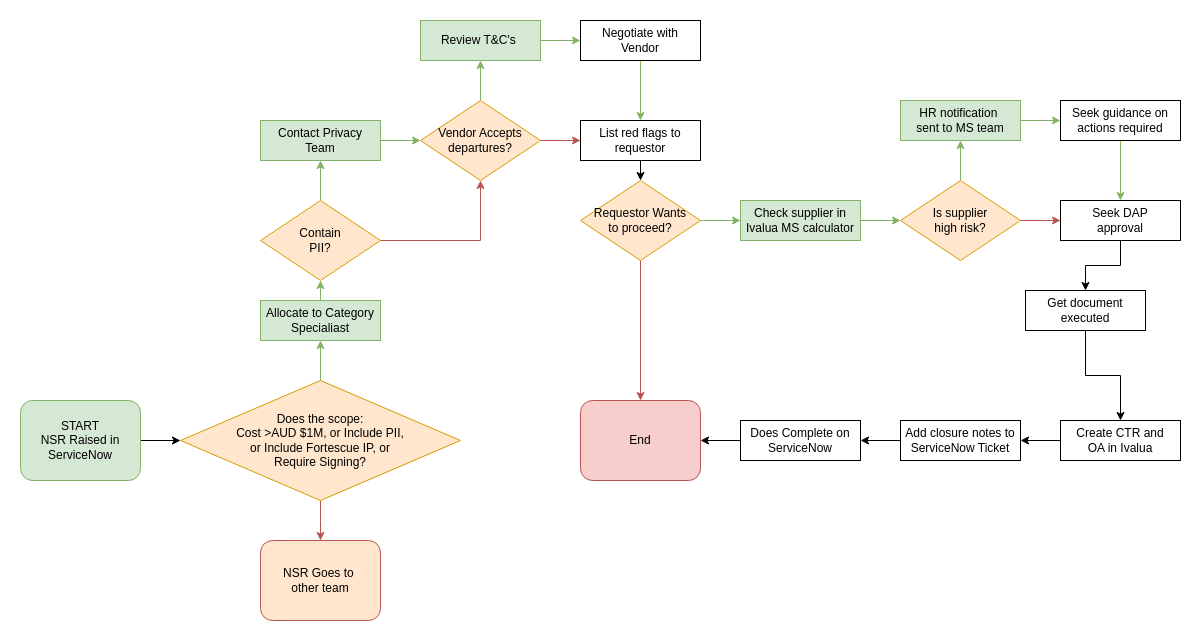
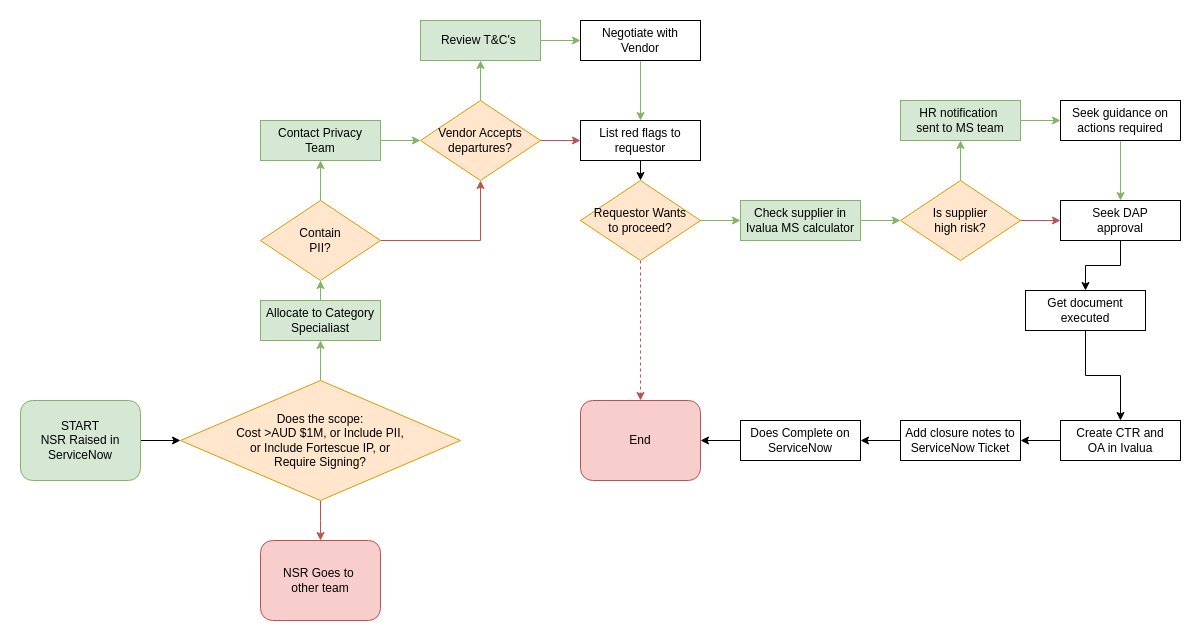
(641, 328) -> (641, 328)
(321, 581) -> (321, 581)
